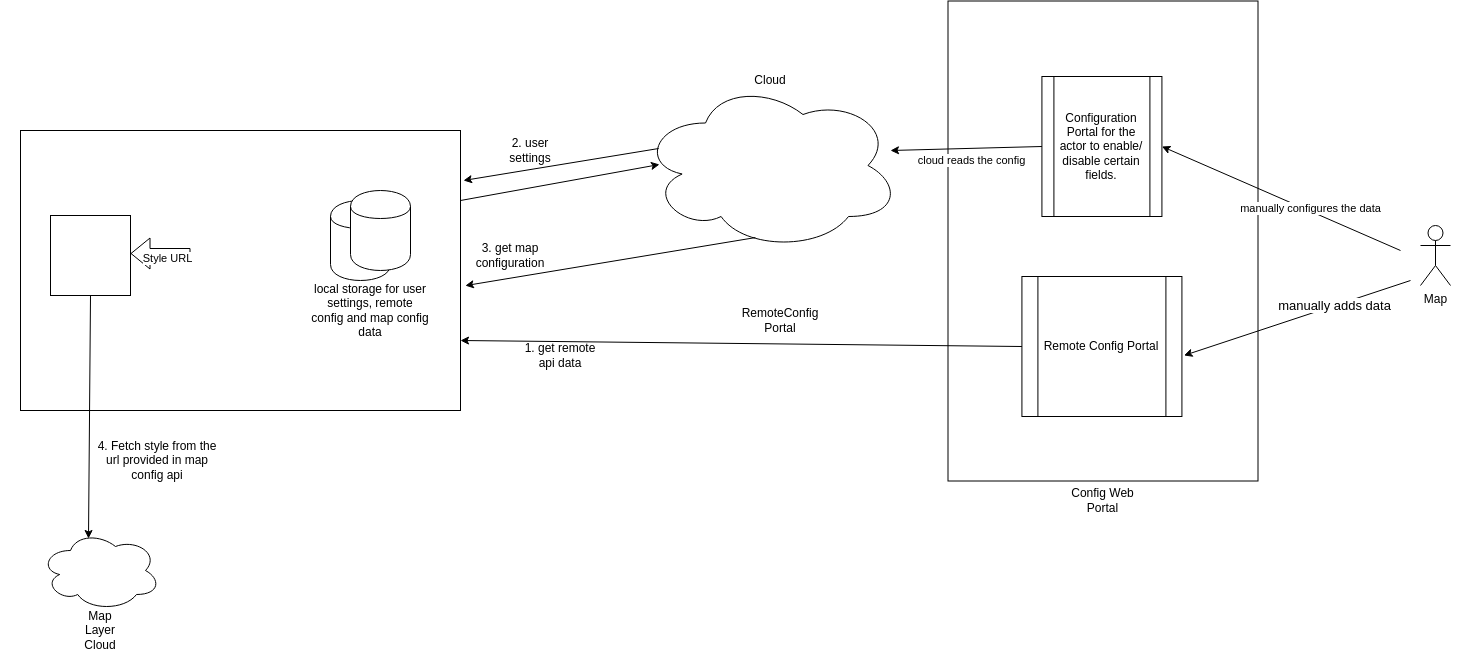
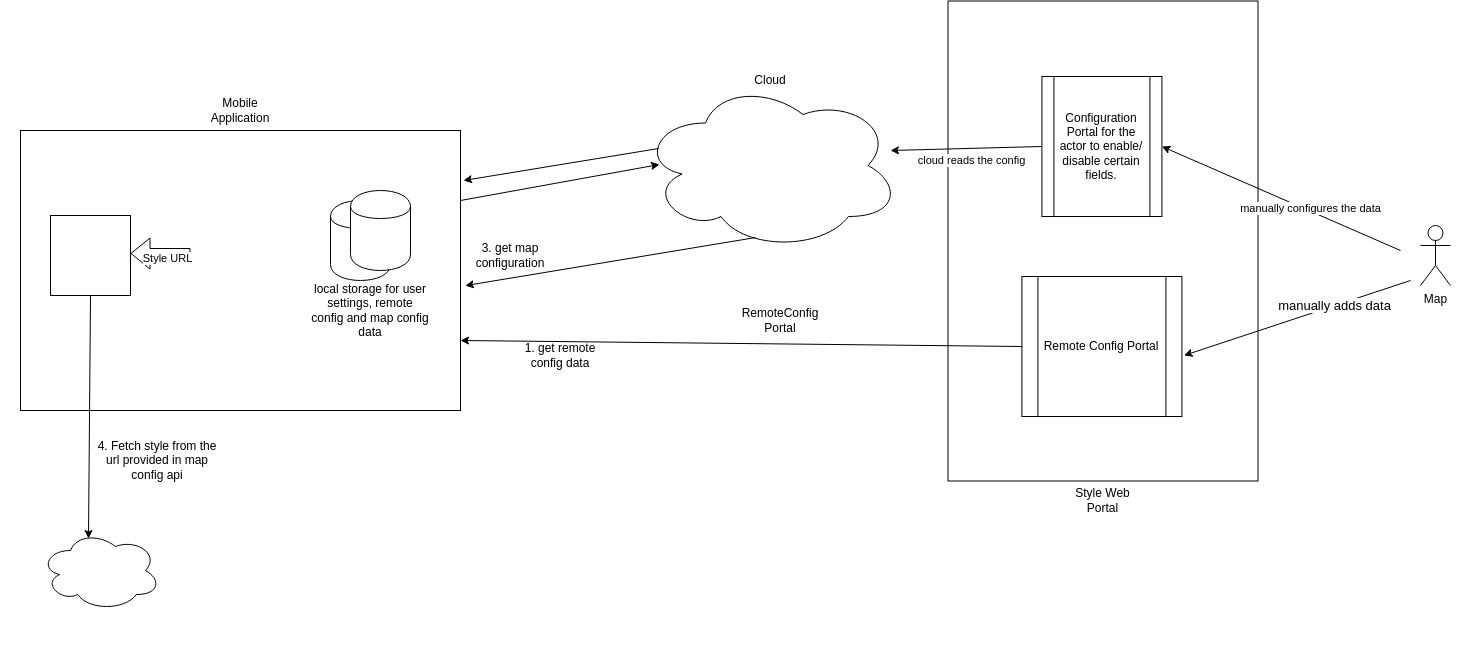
none -> (241, 111)
(531, 151) -> none
(561, 356) -> (561, 356)
(1103, 501) -> (1103, 501)
(101, 631) -> none
